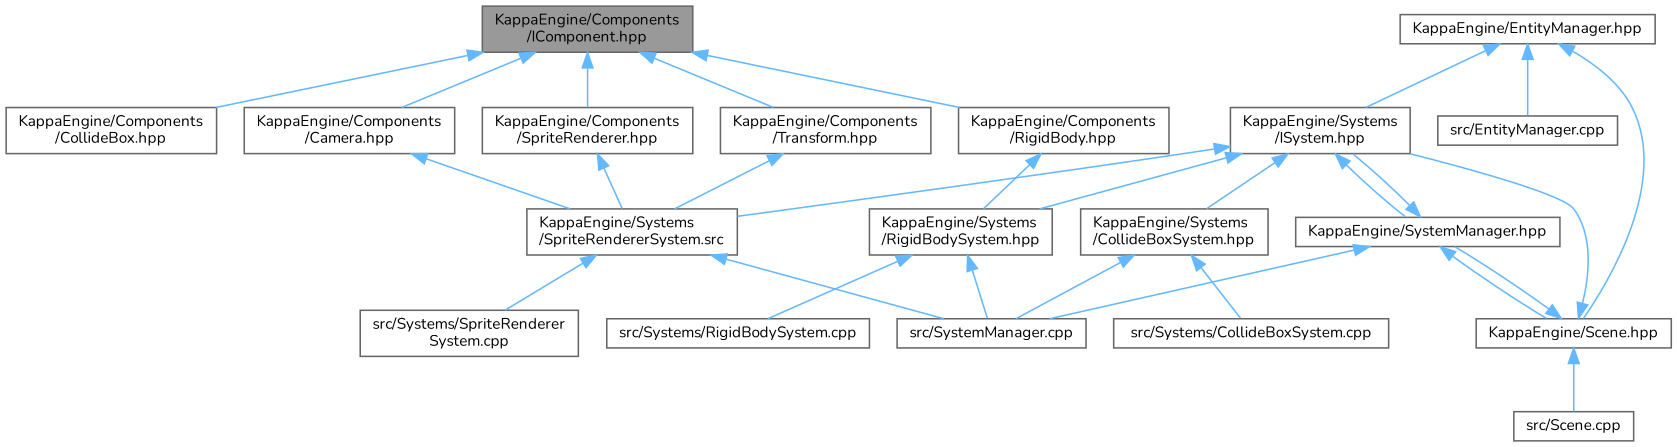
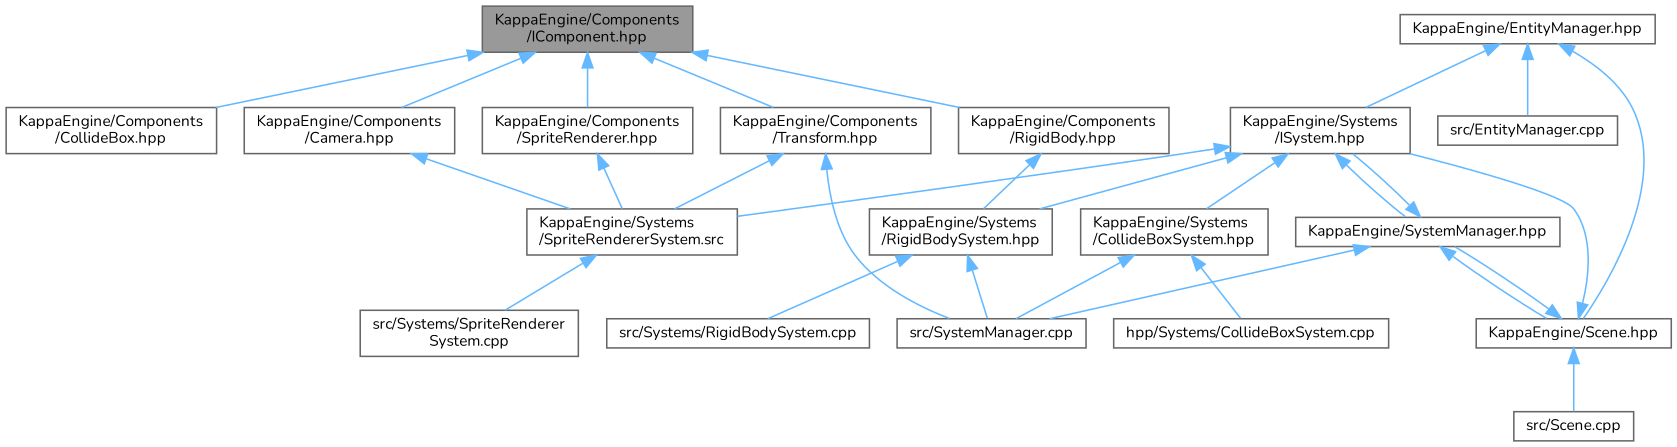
(819, 284) -> (863, 264)
(1251, 333) -> (1251, 333)
